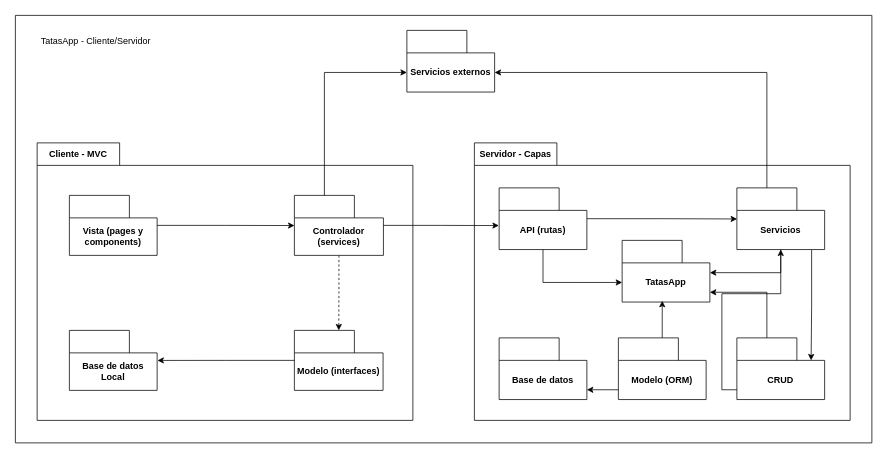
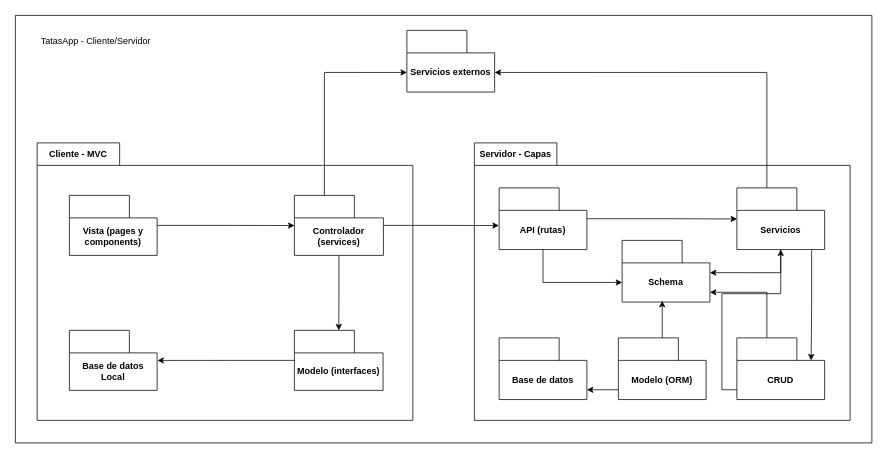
(666, 282) -> (666, 282)
(339, 290) -> (339, 290)
